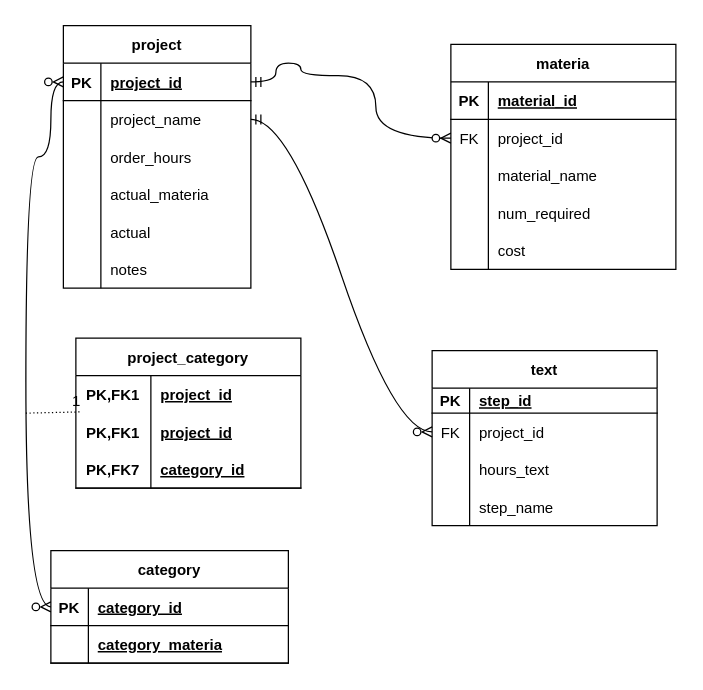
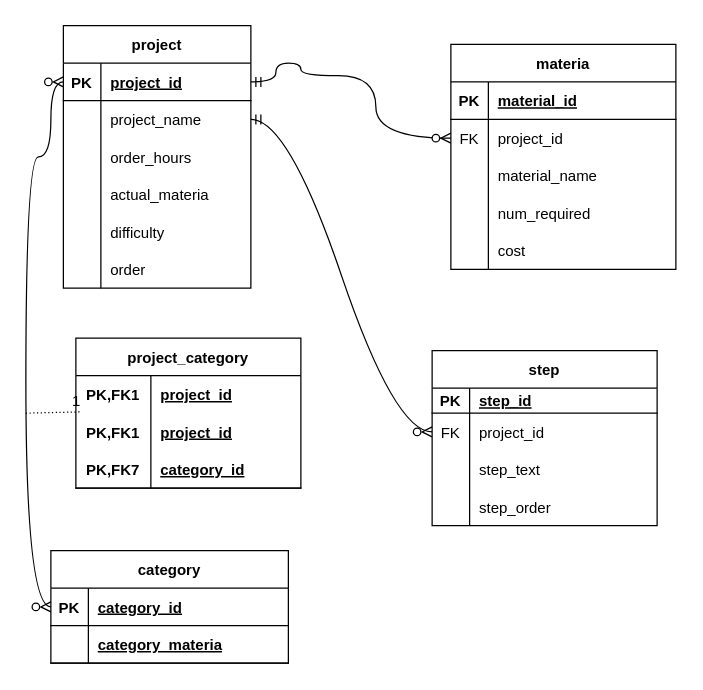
(133, 233) -> (146, 233)
(131, 270) -> (131, 270)
(544, 370) -> (544, 370)
(521, 470) -> (517, 470)
(517, 508) -> (521, 508)
